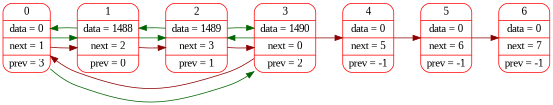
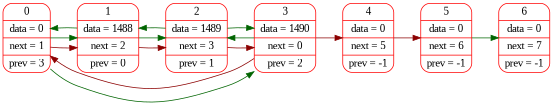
(481, 38) -> (481, 38)
